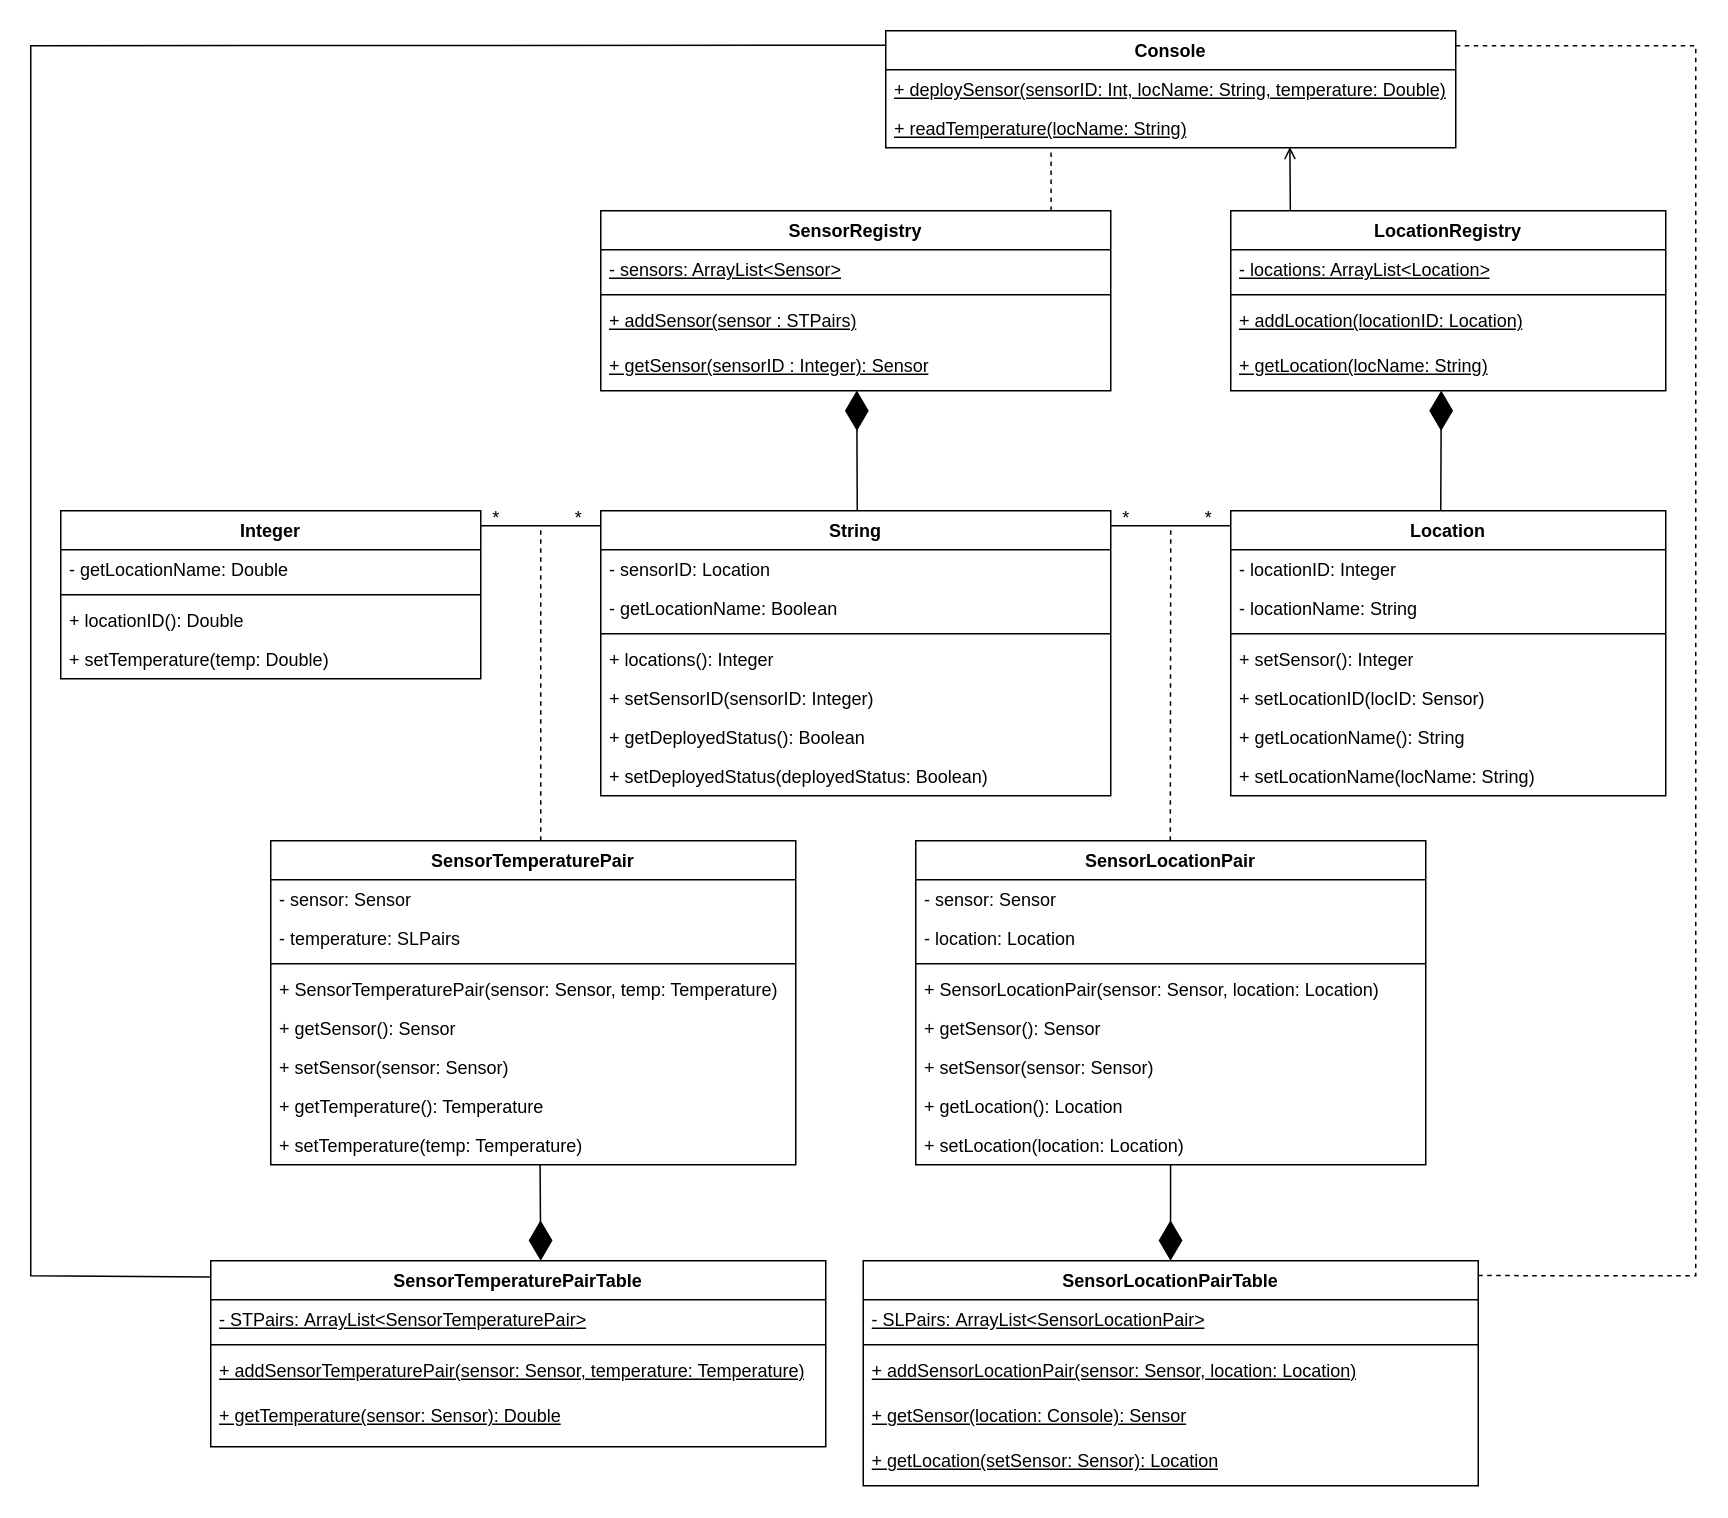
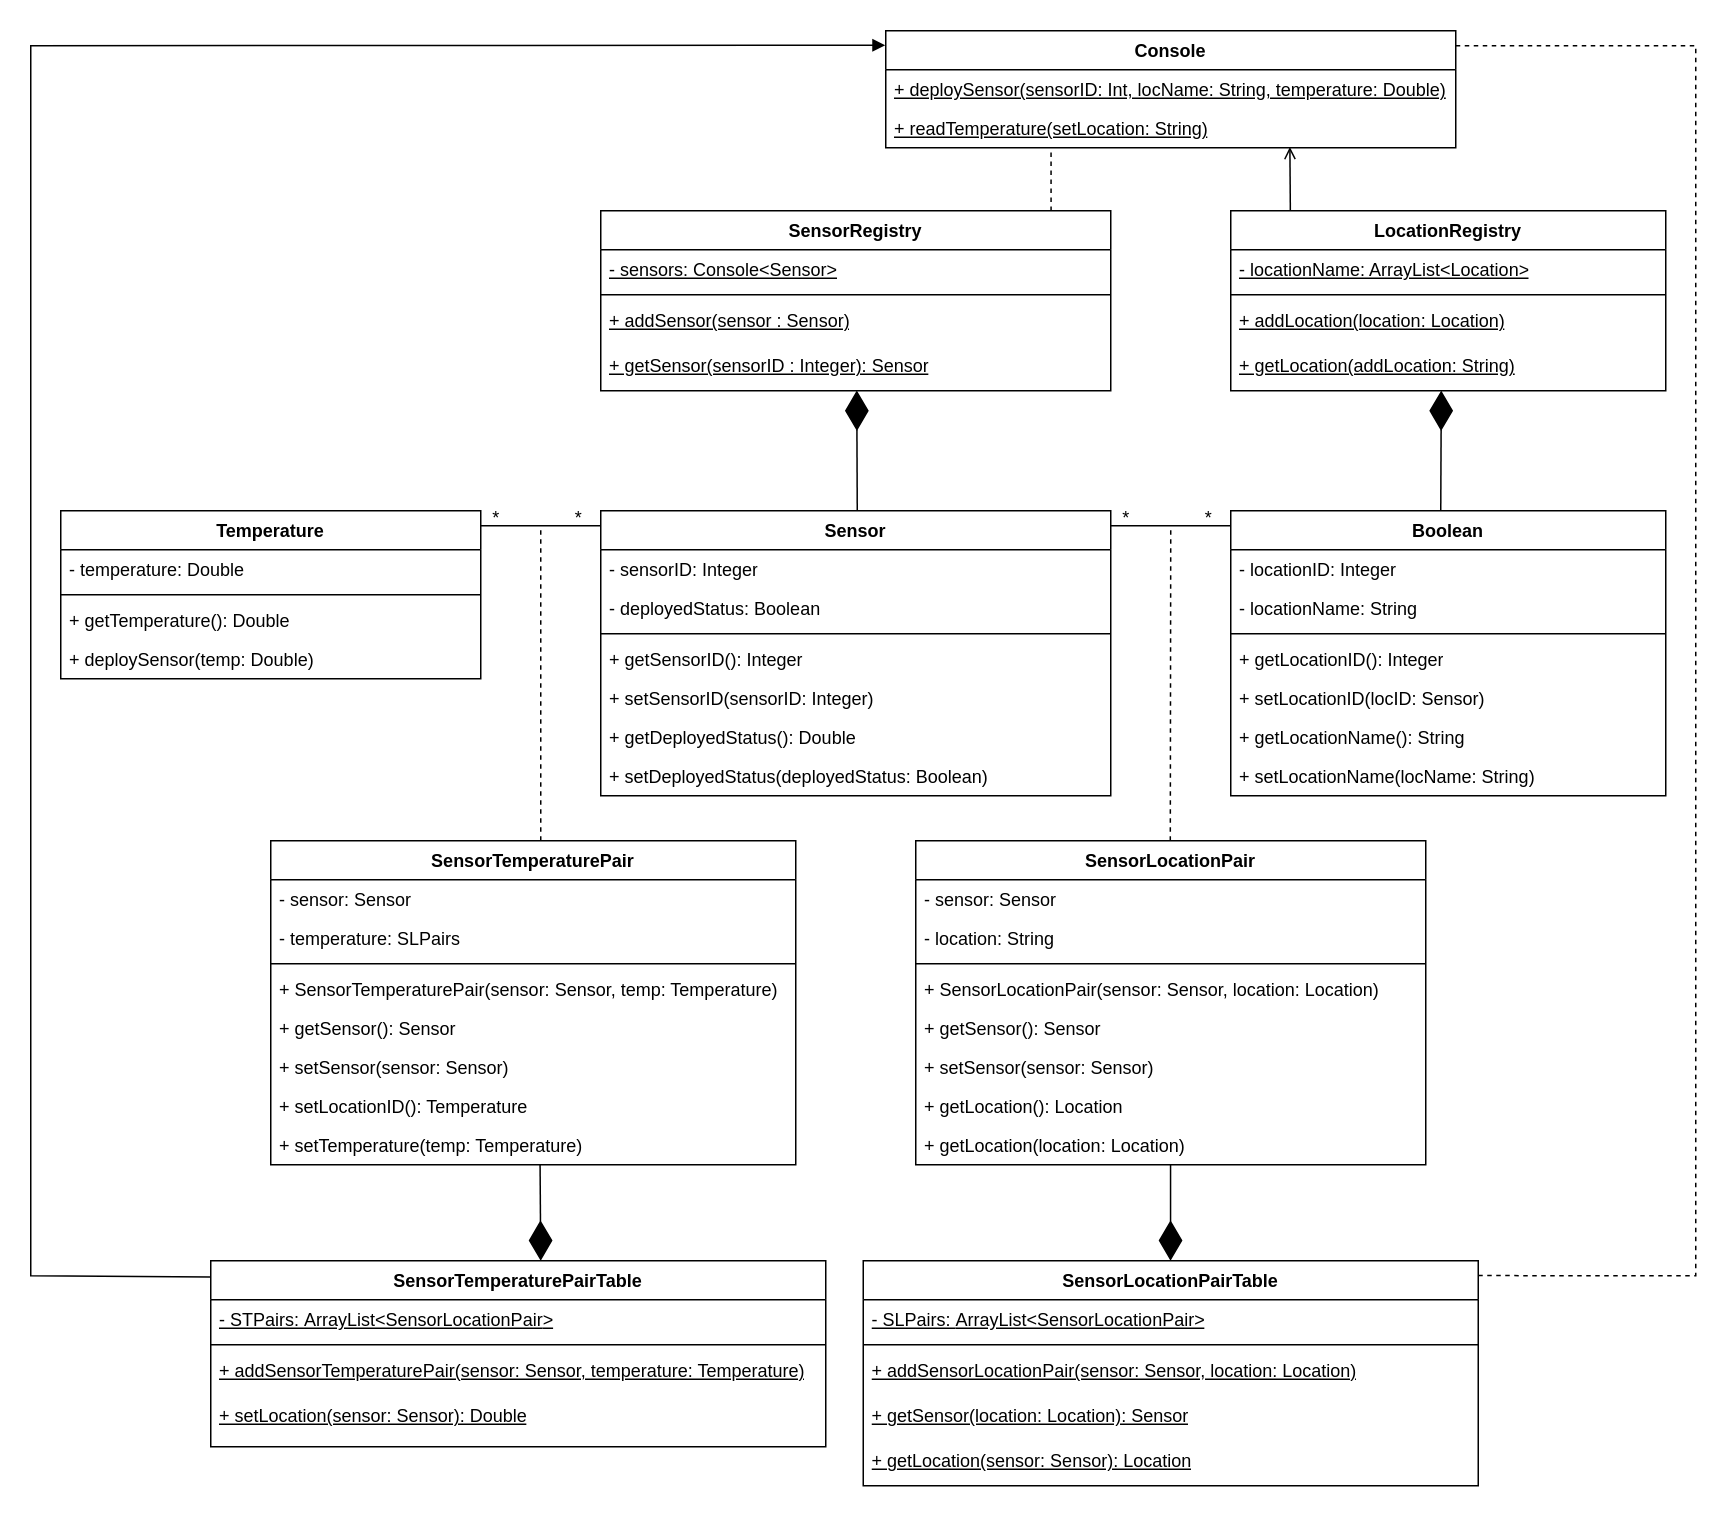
(877, 45) -> (871, 45)
(1054, 130) -> (1075, 130)
(742, 271) -> (731, 271)
(1385, 271) -> (1400, 271)
(744, 322) -> (742, 322)
(1400, 322) -> (1390, 322)
(1377, 367) -> (1397, 367)
(271, 532) -> (271, 532)
(856, 532) -> (856, 532)
(1448, 532) -> (1448, 532)
(184, 571) -> (166, 571)
(701, 571) -> (698, 571)
(729, 610) -> (724, 610)
(167, 622) -> (191, 622)
(212, 661) -> (199, 661)
(709, 661) -> (724, 661)
(1344, 661) -> (1361, 661)
(749, 739) -> (744, 739)
(1012, 940) -> (1001, 940)
(429, 1108) -> (422, 1108)
(1075, 1147) -> (1075, 1147)
(425, 1321) -> (407, 1321)
(407, 1417) -> (390, 1417)
(1045, 1417) -> (1050, 1417)
(1068, 1462) -> (1052, 1462)
